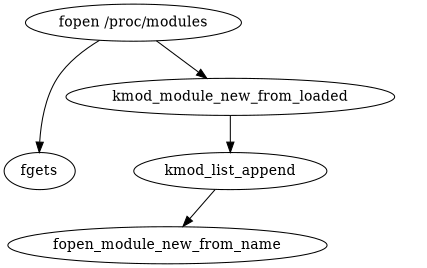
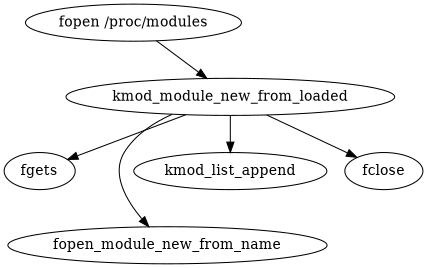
(55, 82) -> (126, 137)
none -> (384, 171)
(202, 204) -> (122, 157)
